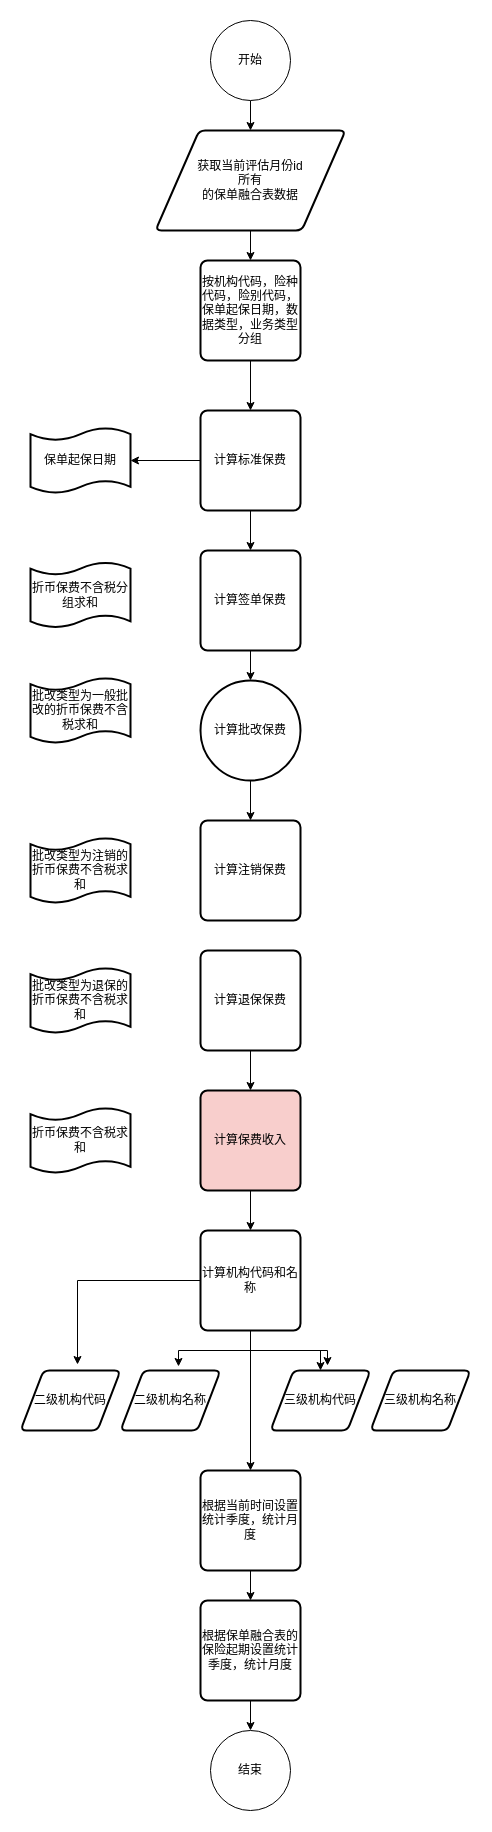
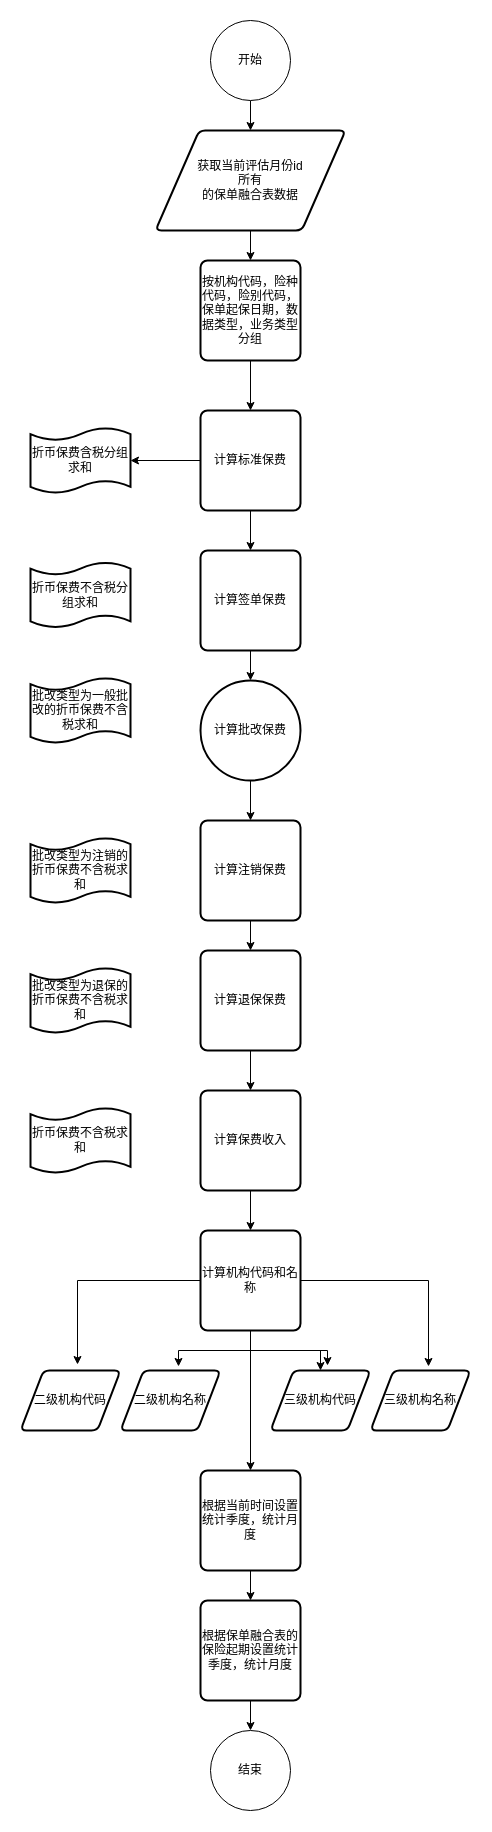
(81, 461) -> (81, 461)
none -> (251, 940)
(251, 1141) -> (251, 1141)
none -> (404, 1281)
